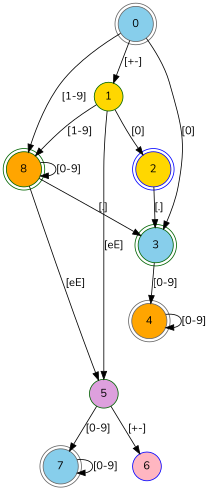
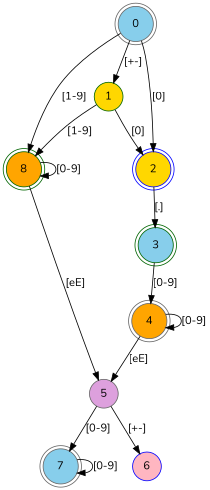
(181, 127) -> (150, 92)
(86, 205) -> none
(104, 241) -> (128, 355)
(104, 394) -> (104, 394)
